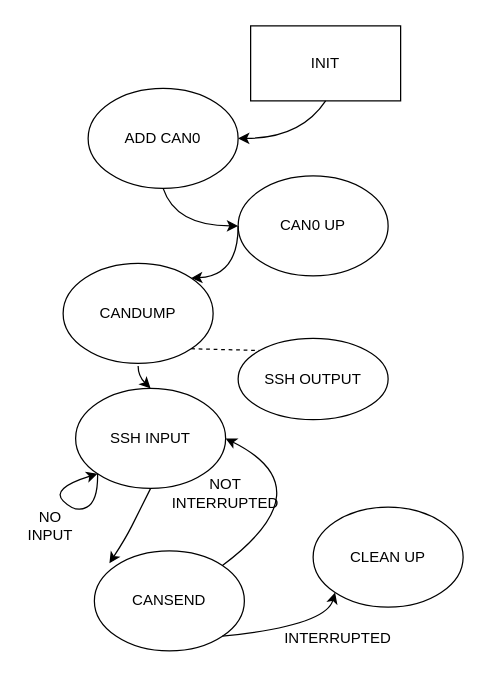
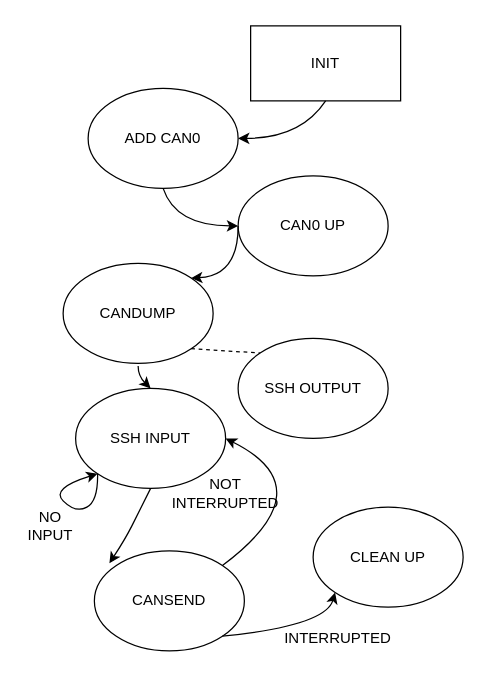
(313, 379) -> (313, 388)
